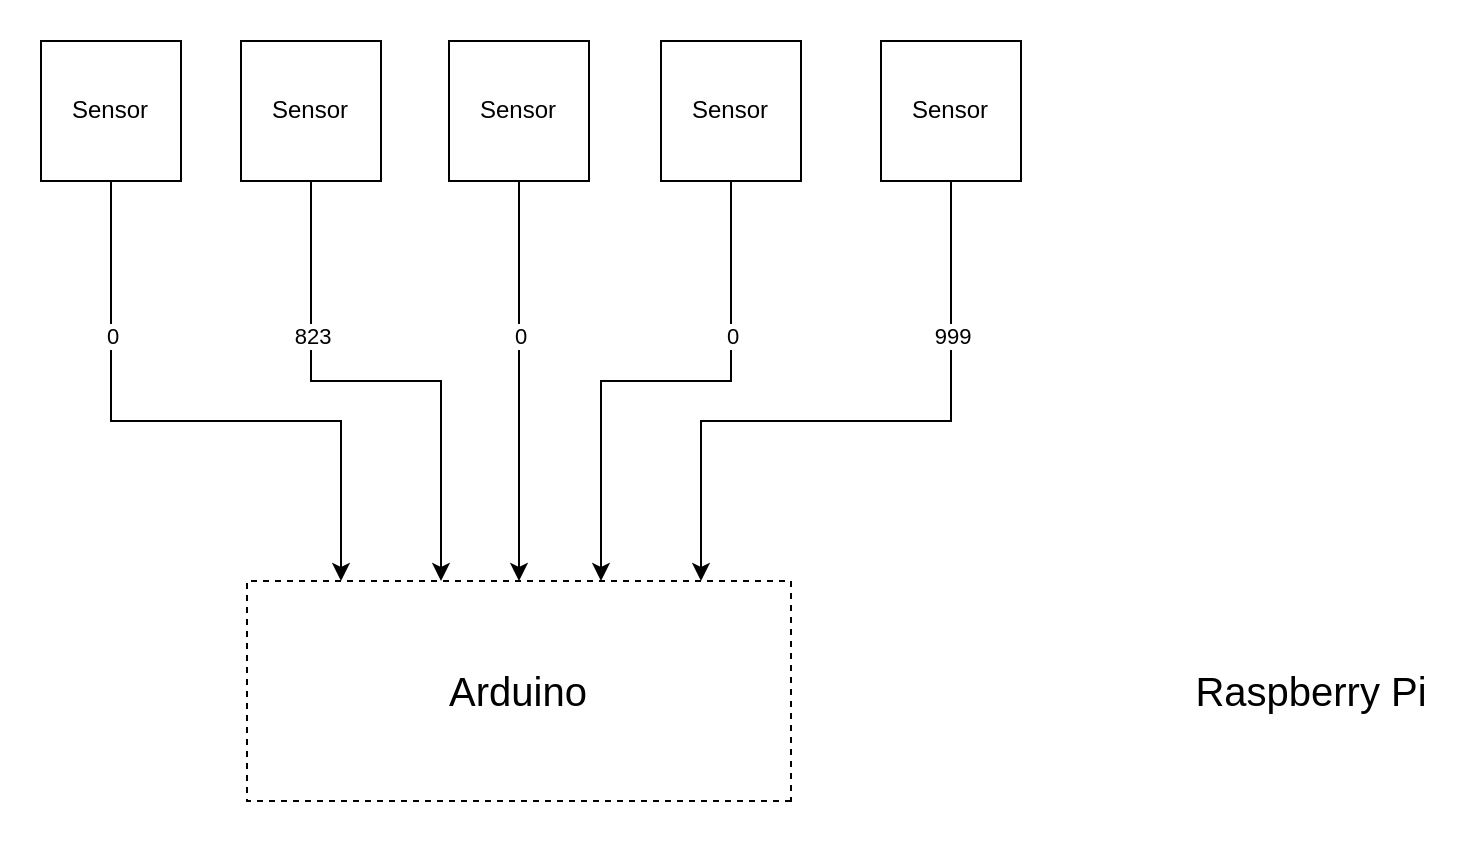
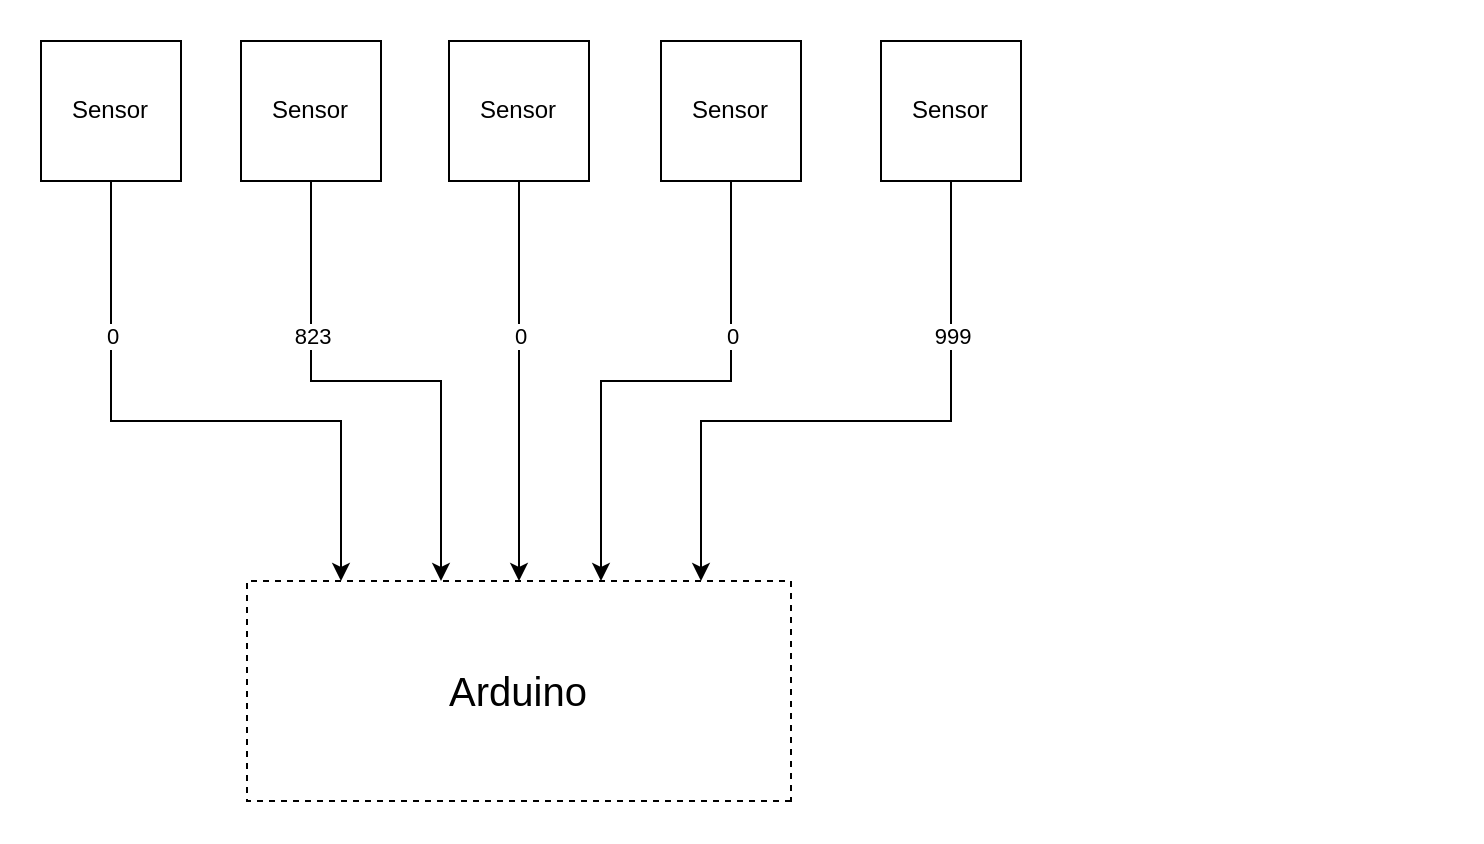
(1311, 691) -> none
